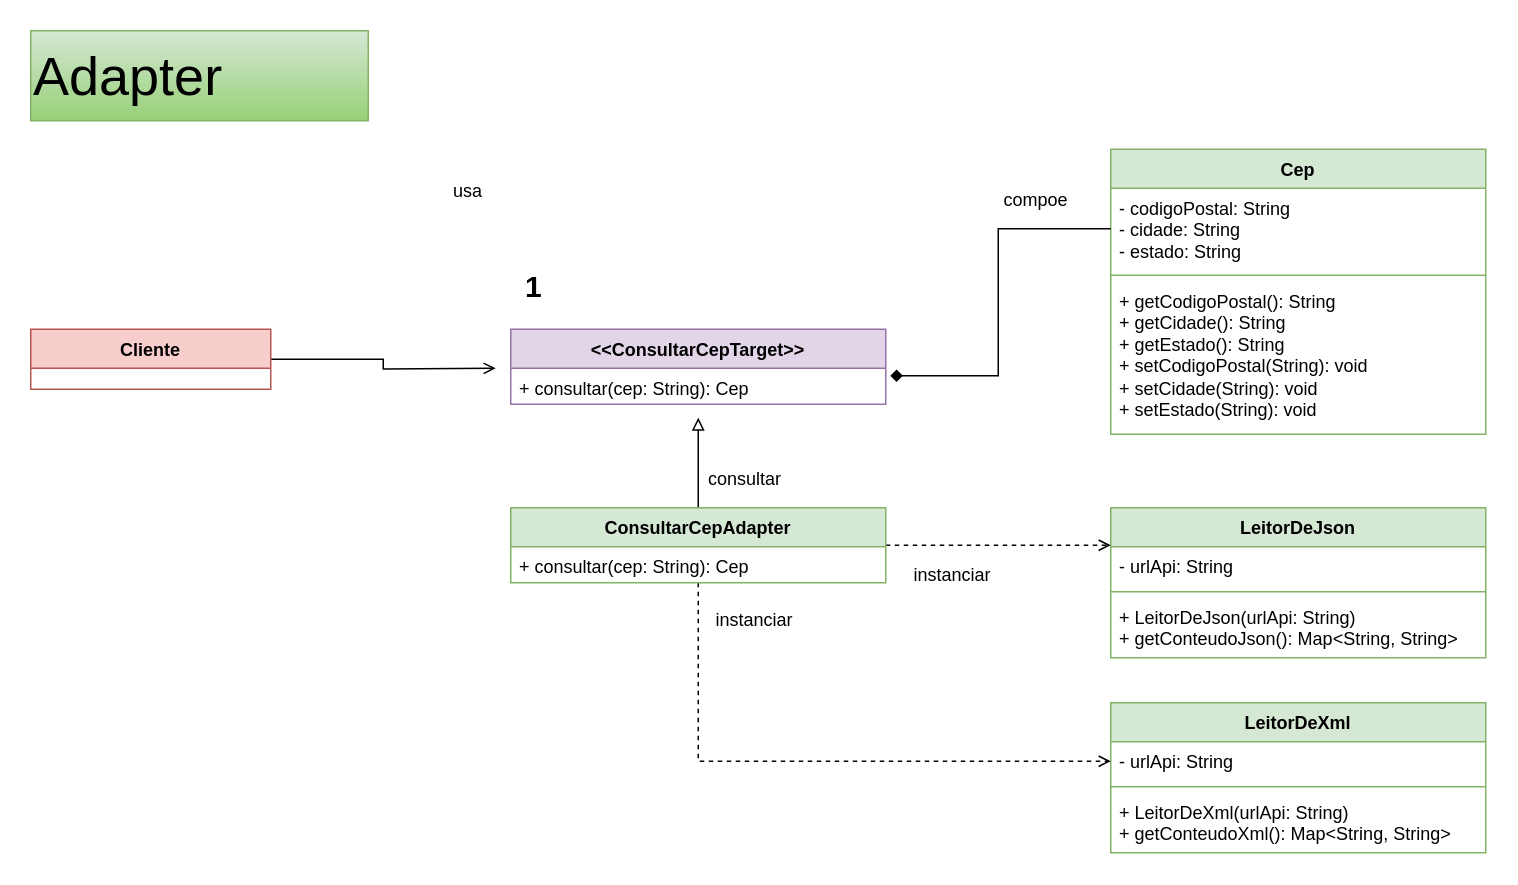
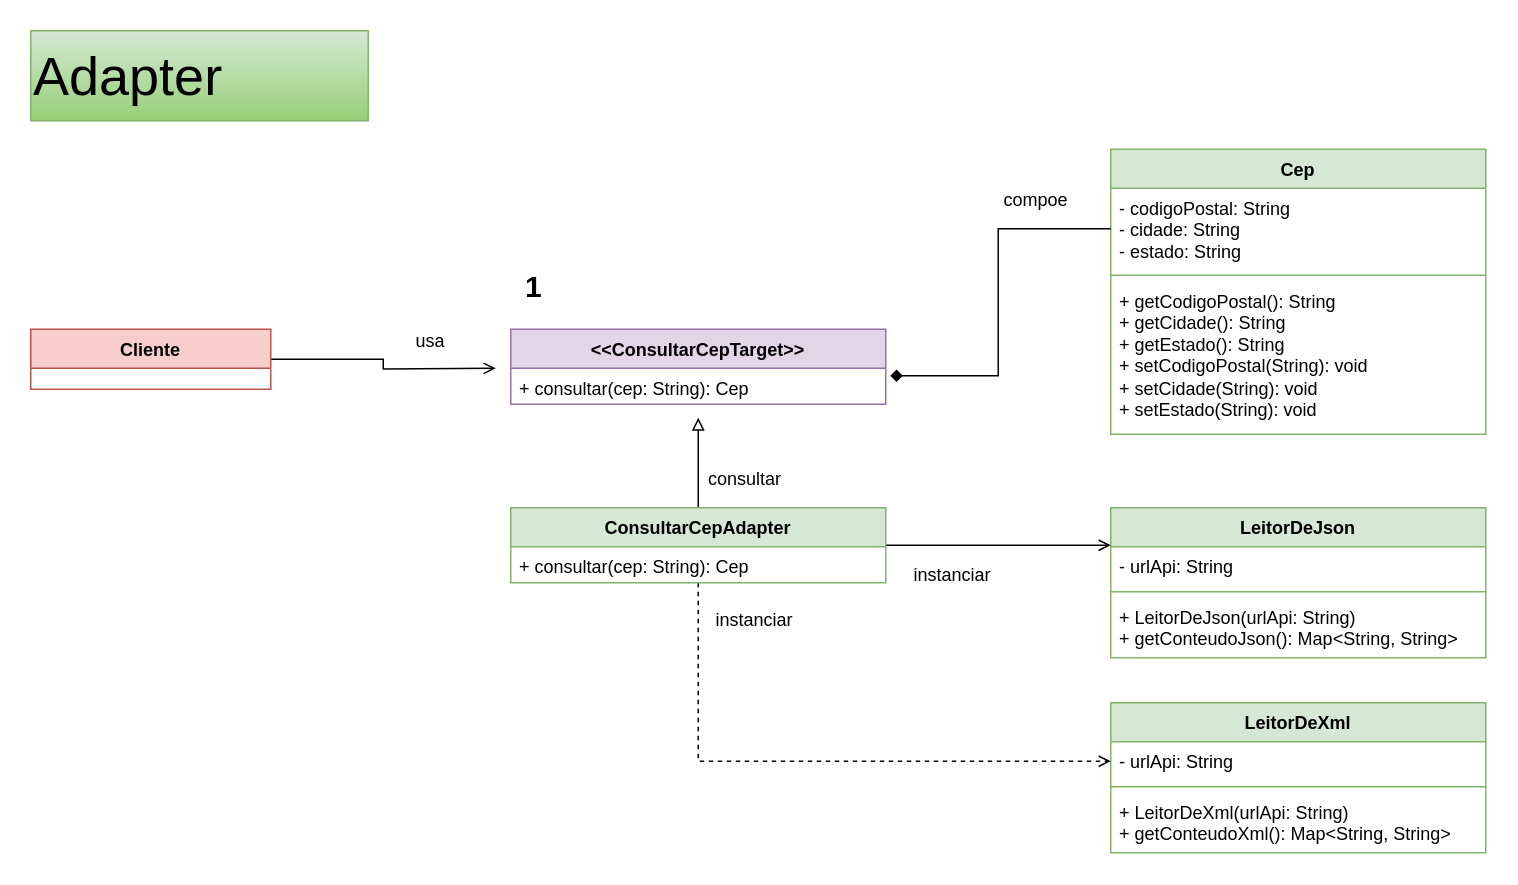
(481, 191) -> (443, 341)
(995, 545) -> (995, 545)
